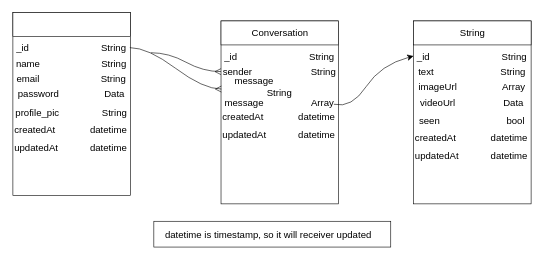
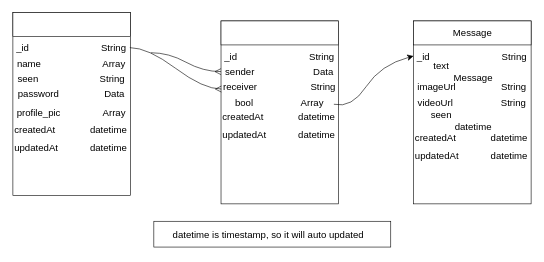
(280, 32) -> none
(473, 33) -> (473, 33)
(71, 63) -> (71, 63)
(280, 72) -> (280, 72)
(472, 72) -> (472, 72)
(71, 78) -> (71, 78)
(280, 87) -> (280, 87)
(472, 87) -> (472, 87)
(280, 102) -> (280, 102)
(472, 102) -> (472, 102)
(71, 113) -> (71, 113)
(472, 121) -> (472, 121)
(269, 234) -> (269, 234)
